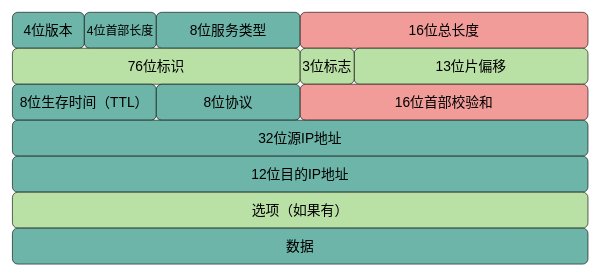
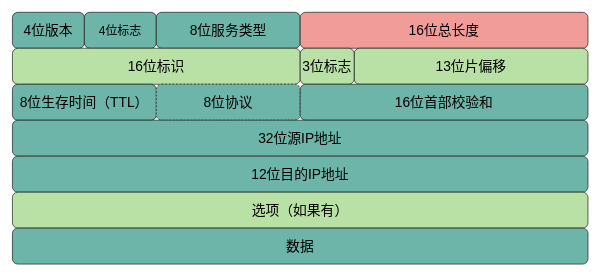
(120, 30) -> (120, 30)
(156, 66) -> (156, 66)
(228, 102) -> (228, 102)
(444, 102) -> (444, 102)
